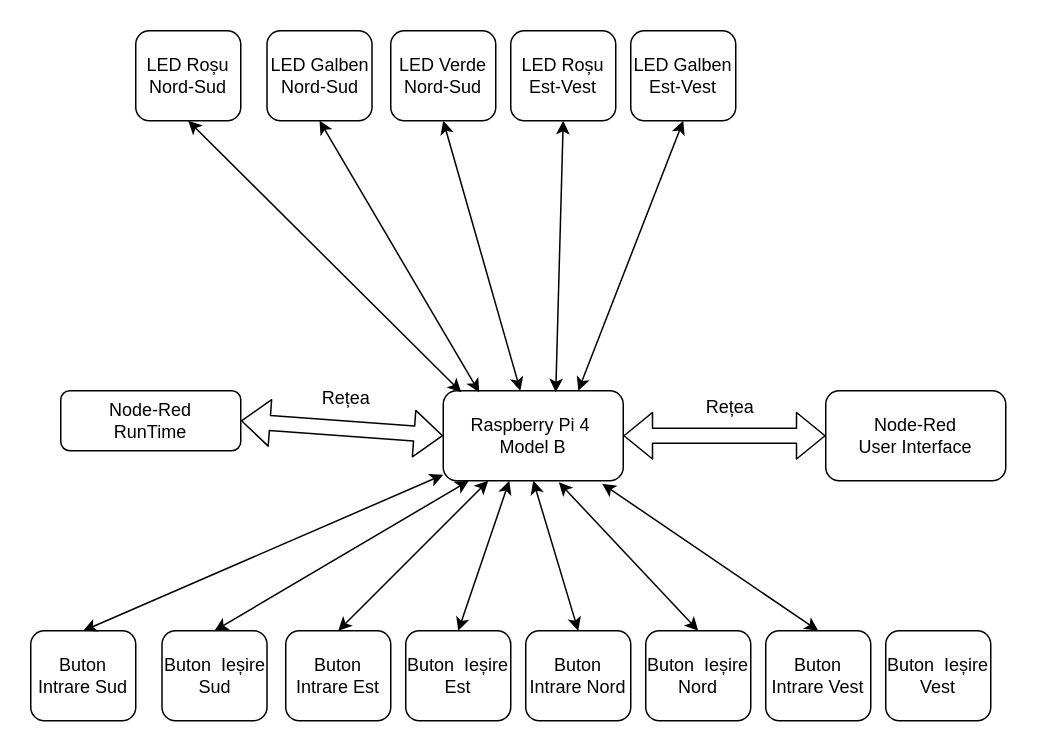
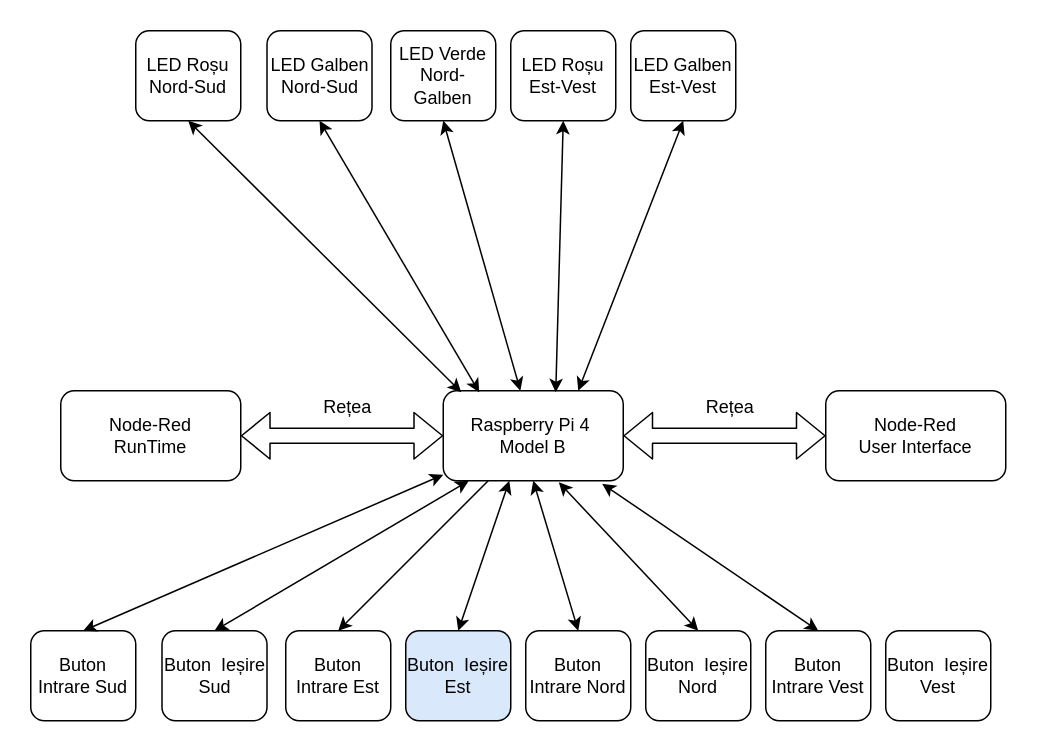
(443, 76) -> (443, 76)
(151, 421) -> (151, 436)
(480, 489) -> (483, 486)
(458, 676) -> (458, 676)
